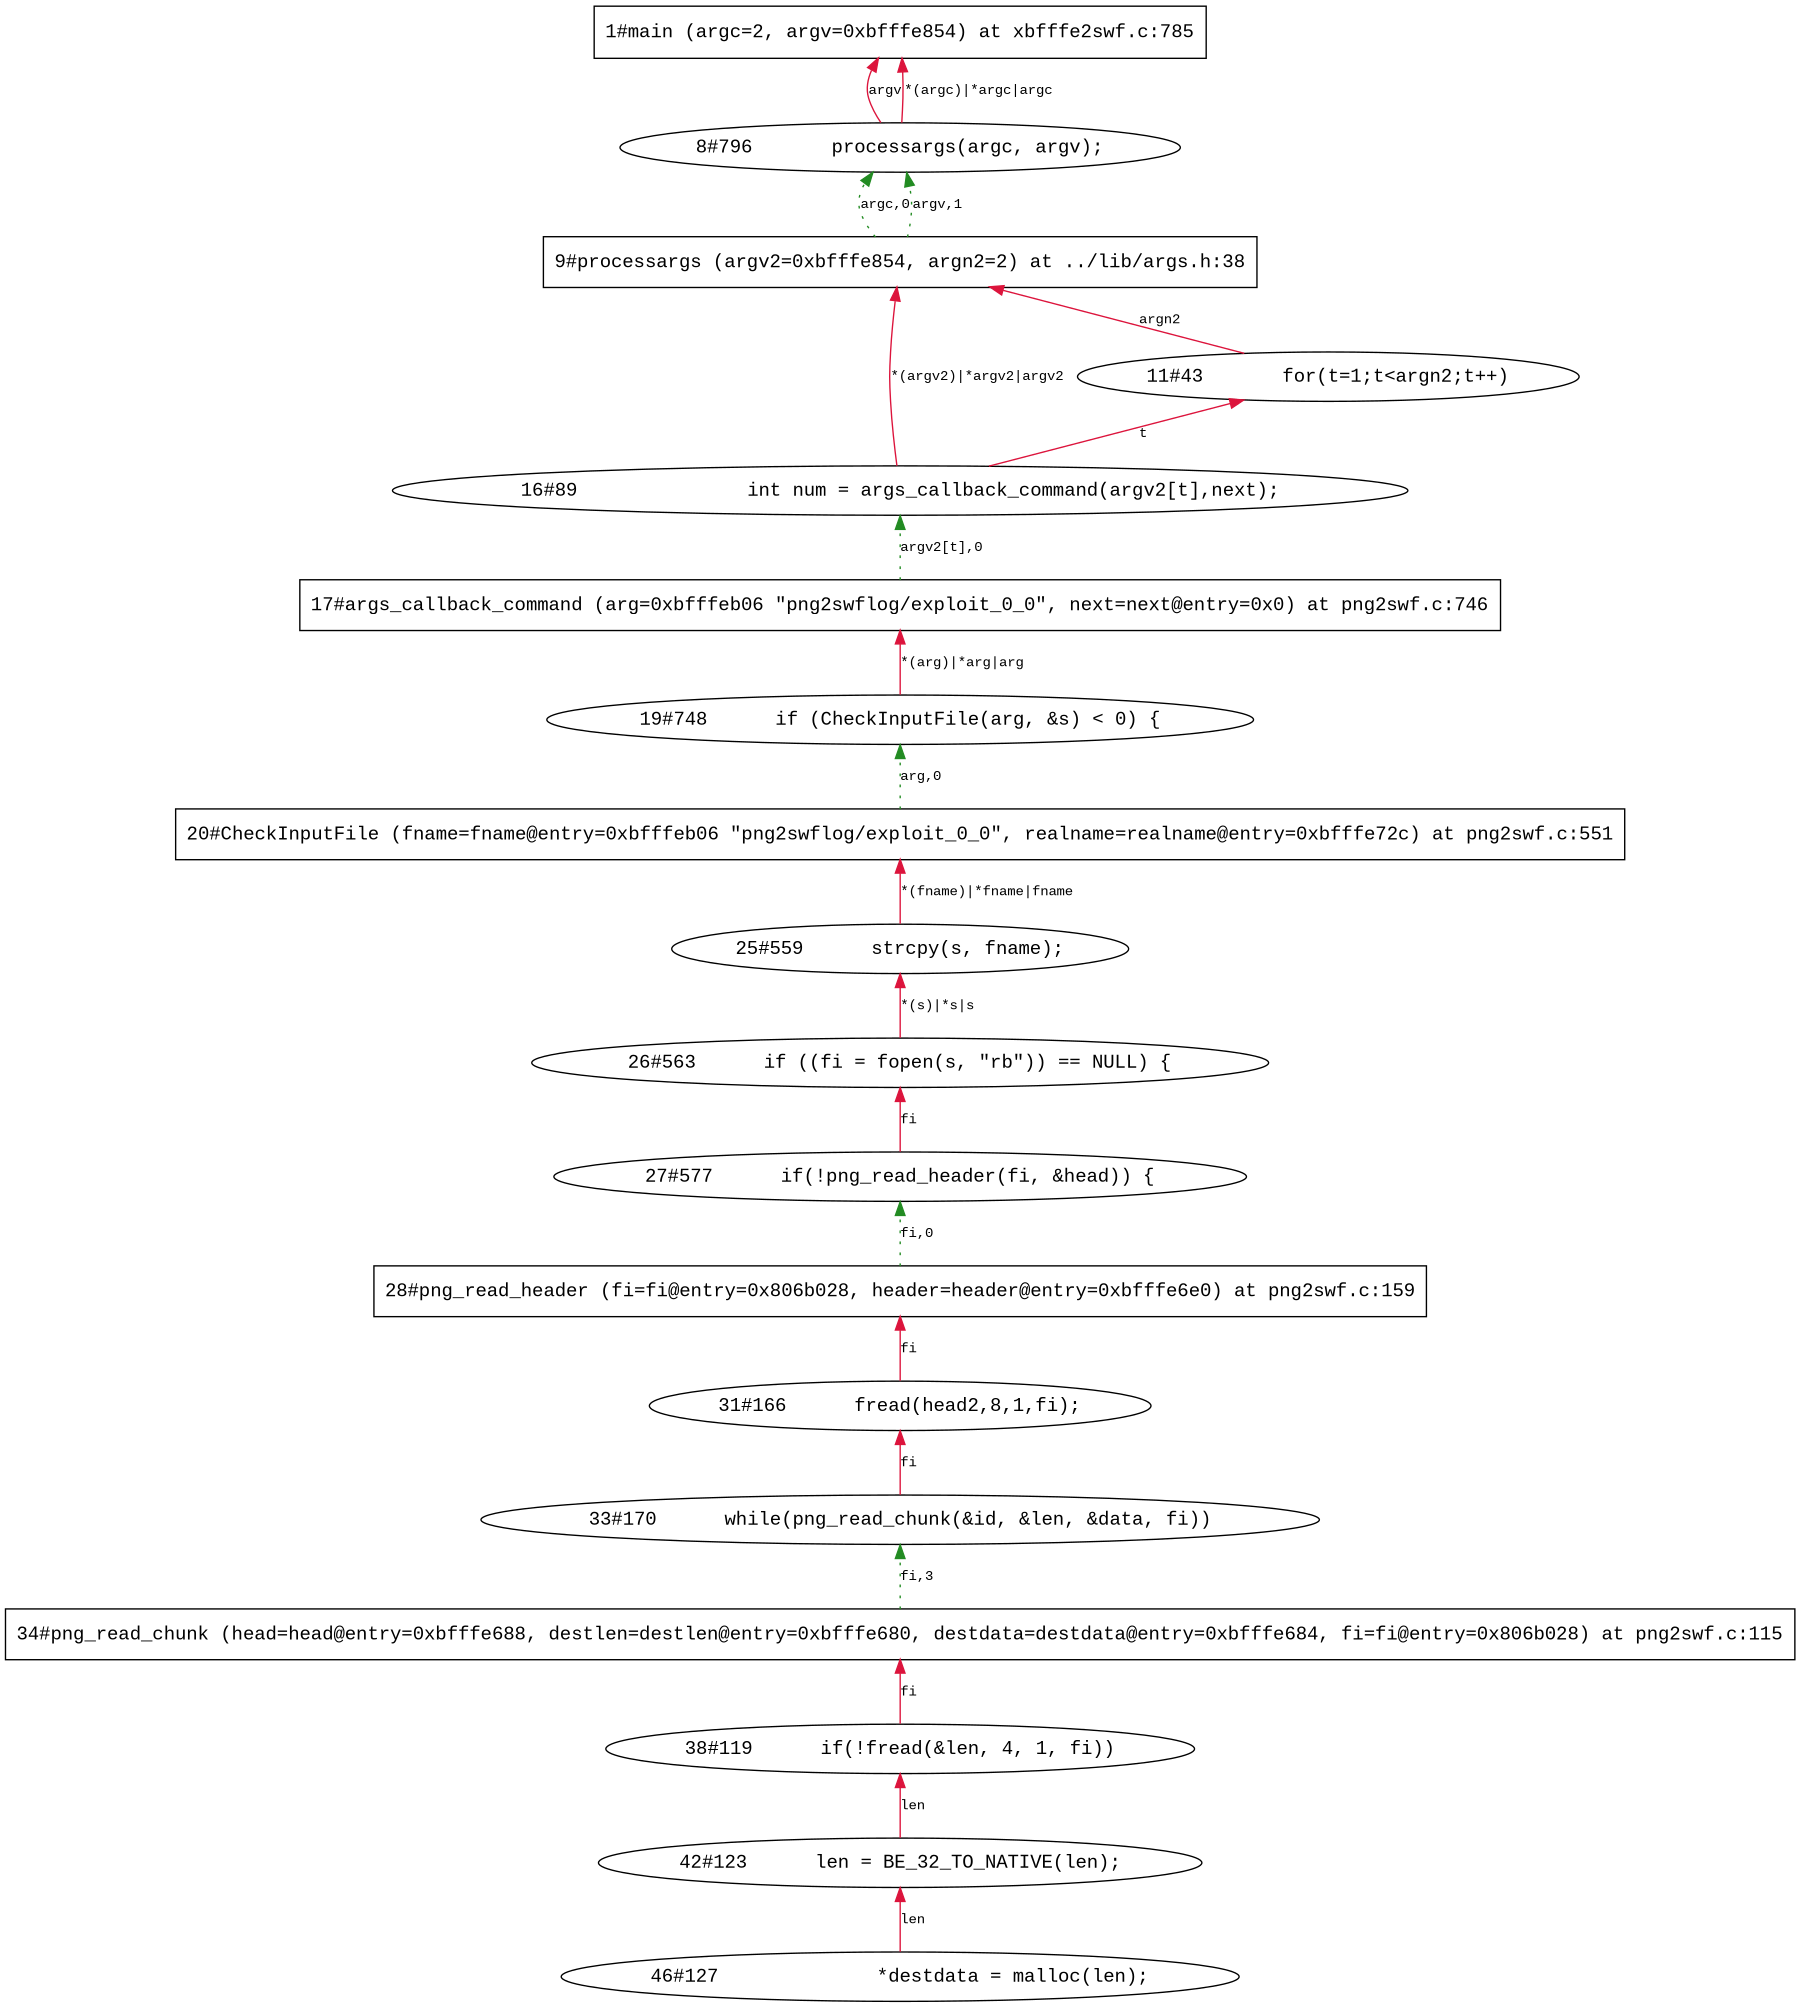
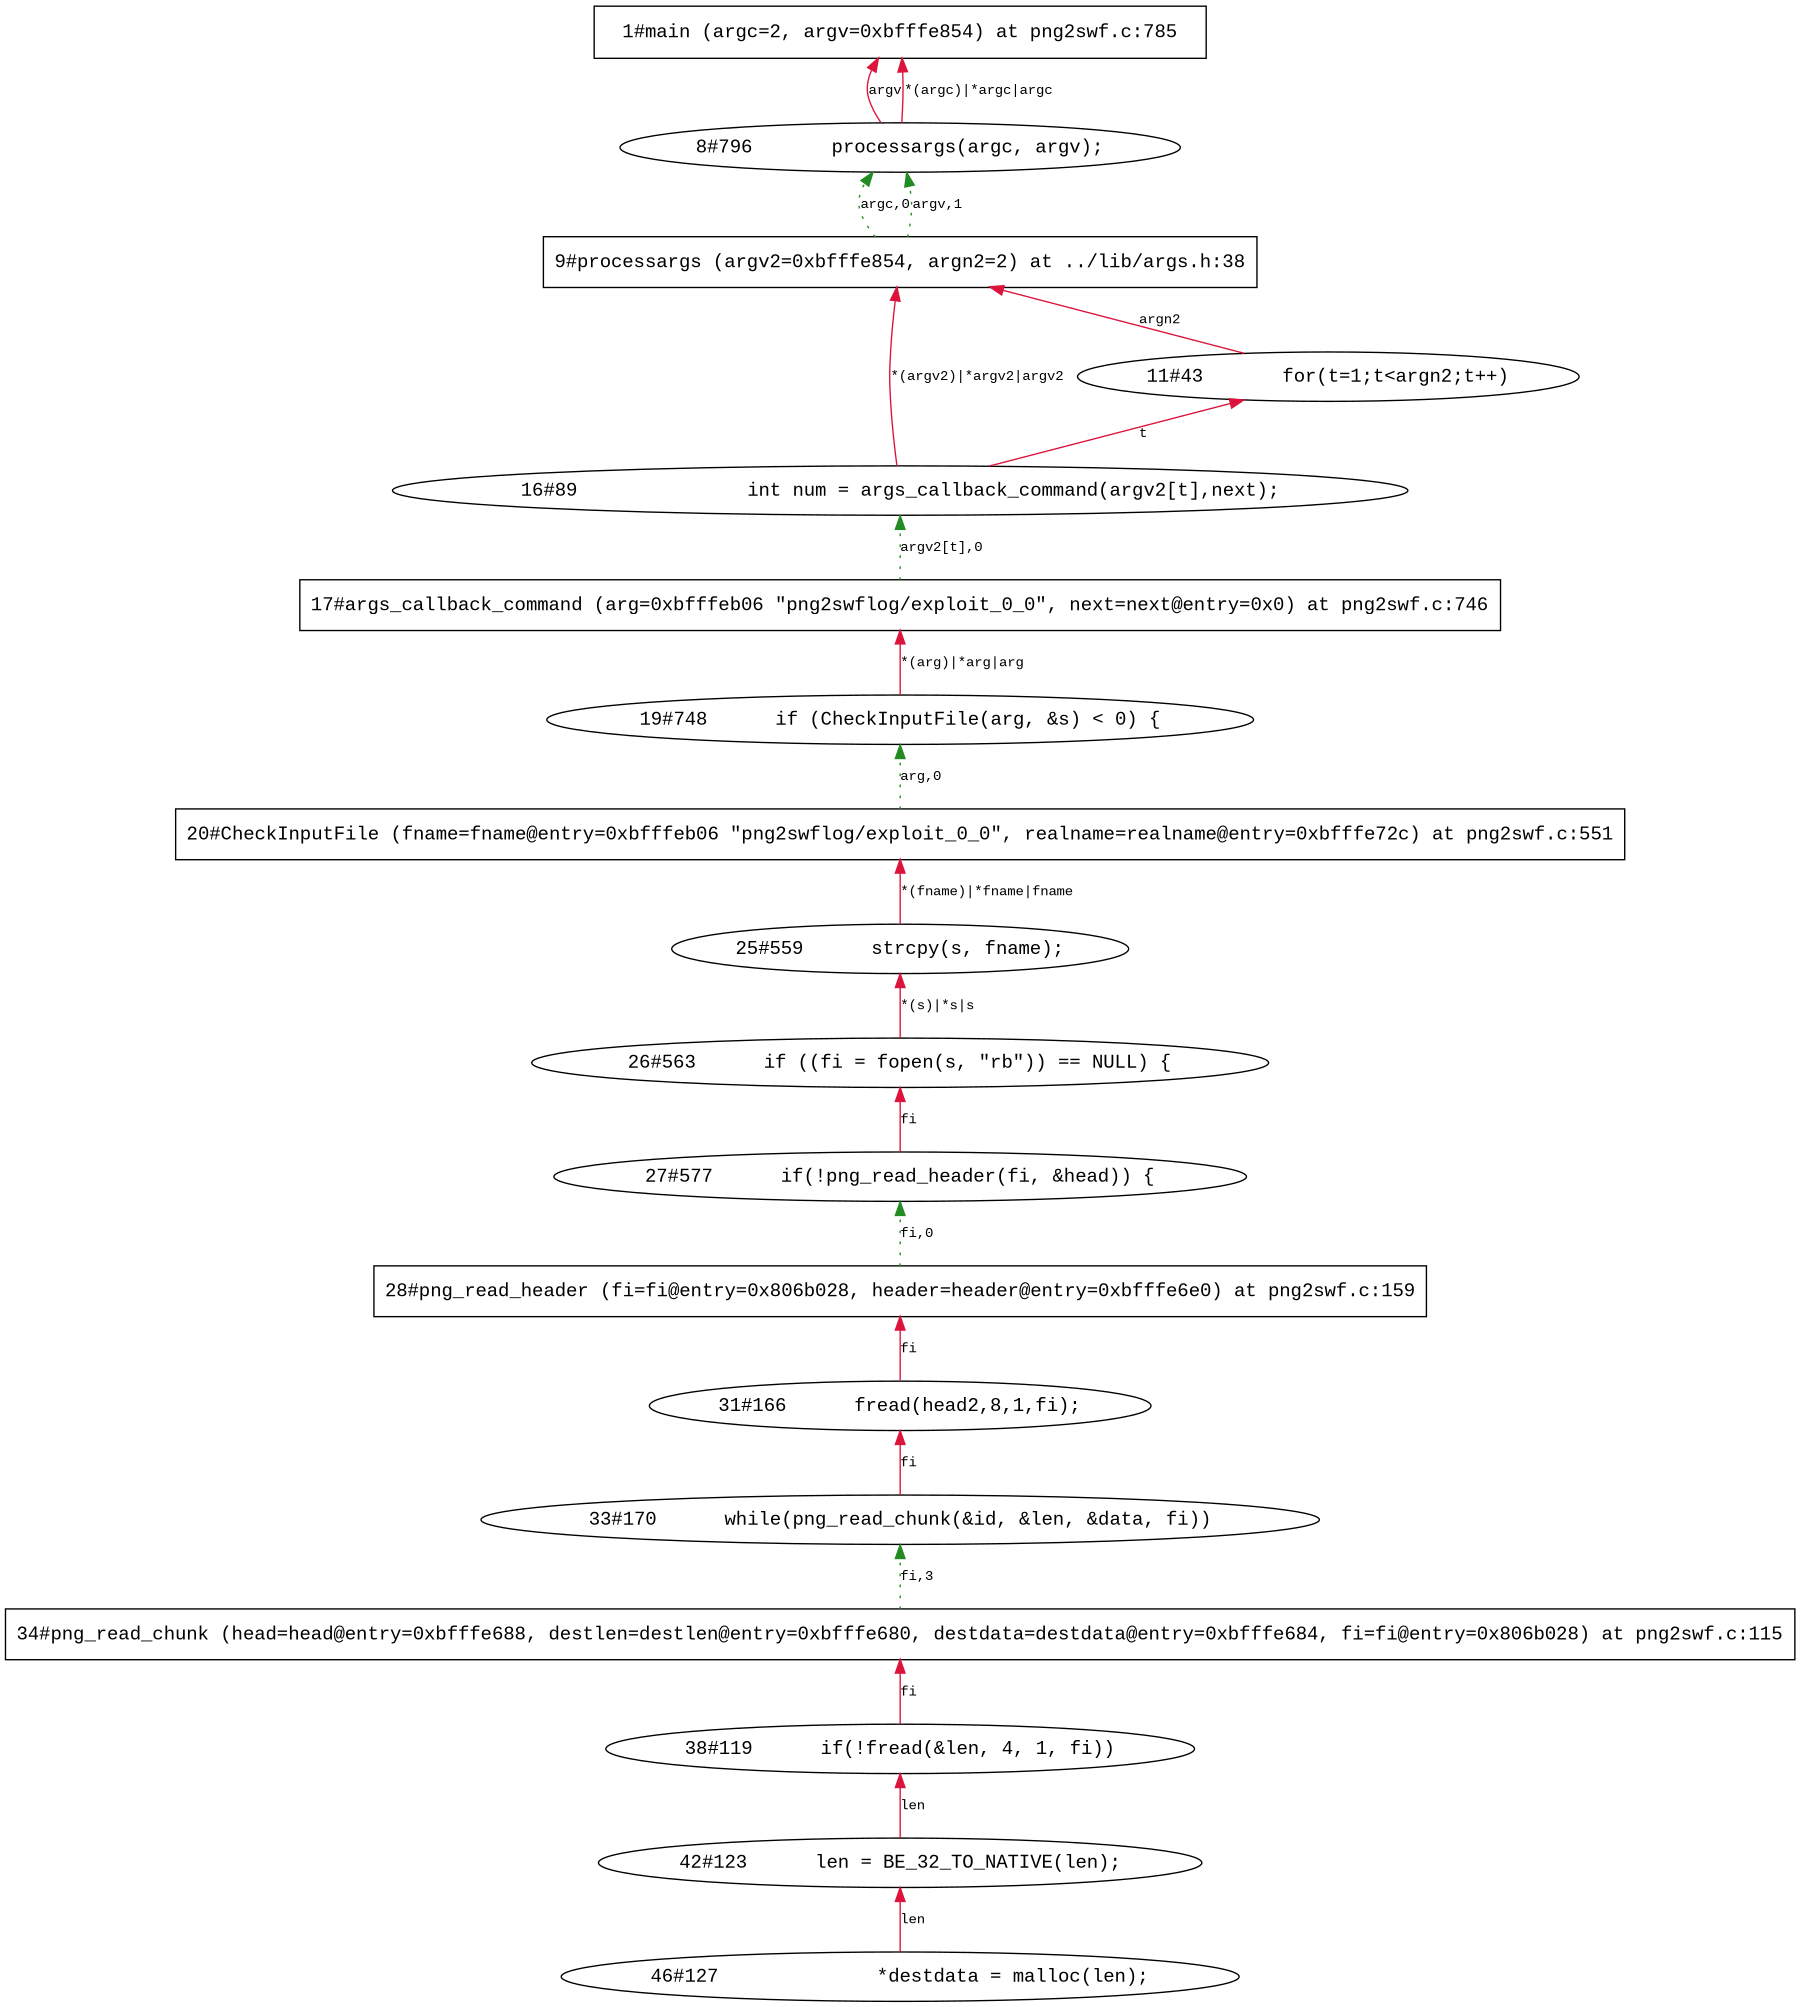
(900, 32) -> (900, 32)
